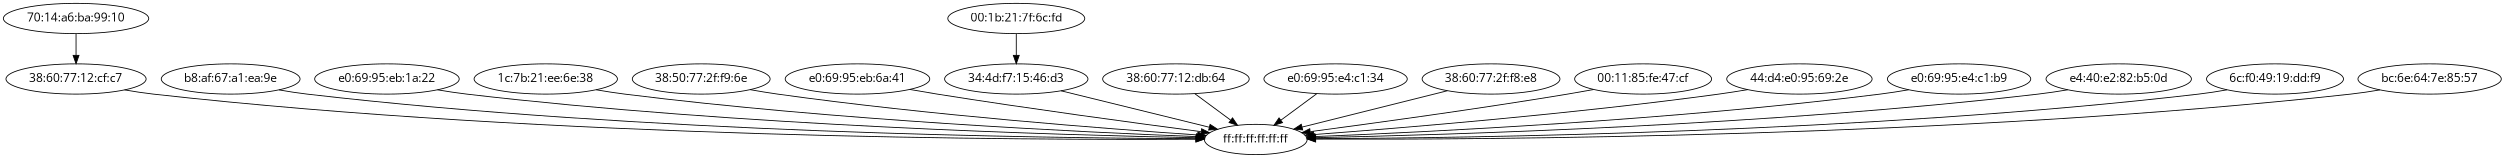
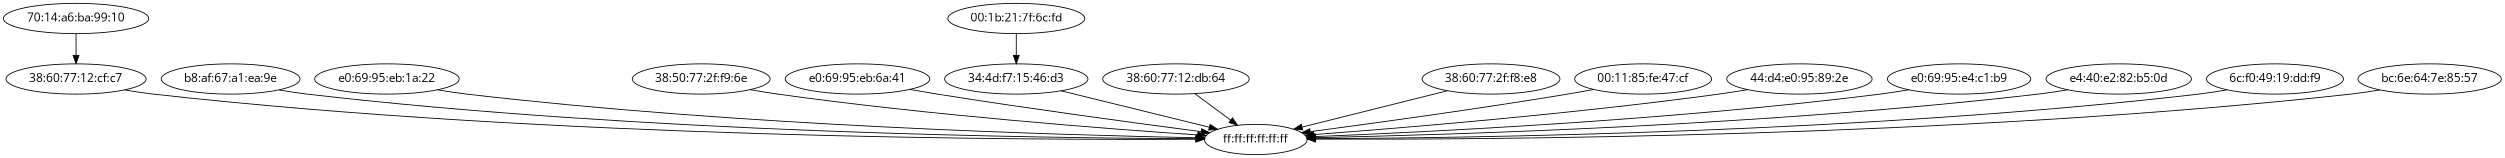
(546, 79) -> none
(1336, 79) -> none
(1799, 79) -> (1799, 79)
